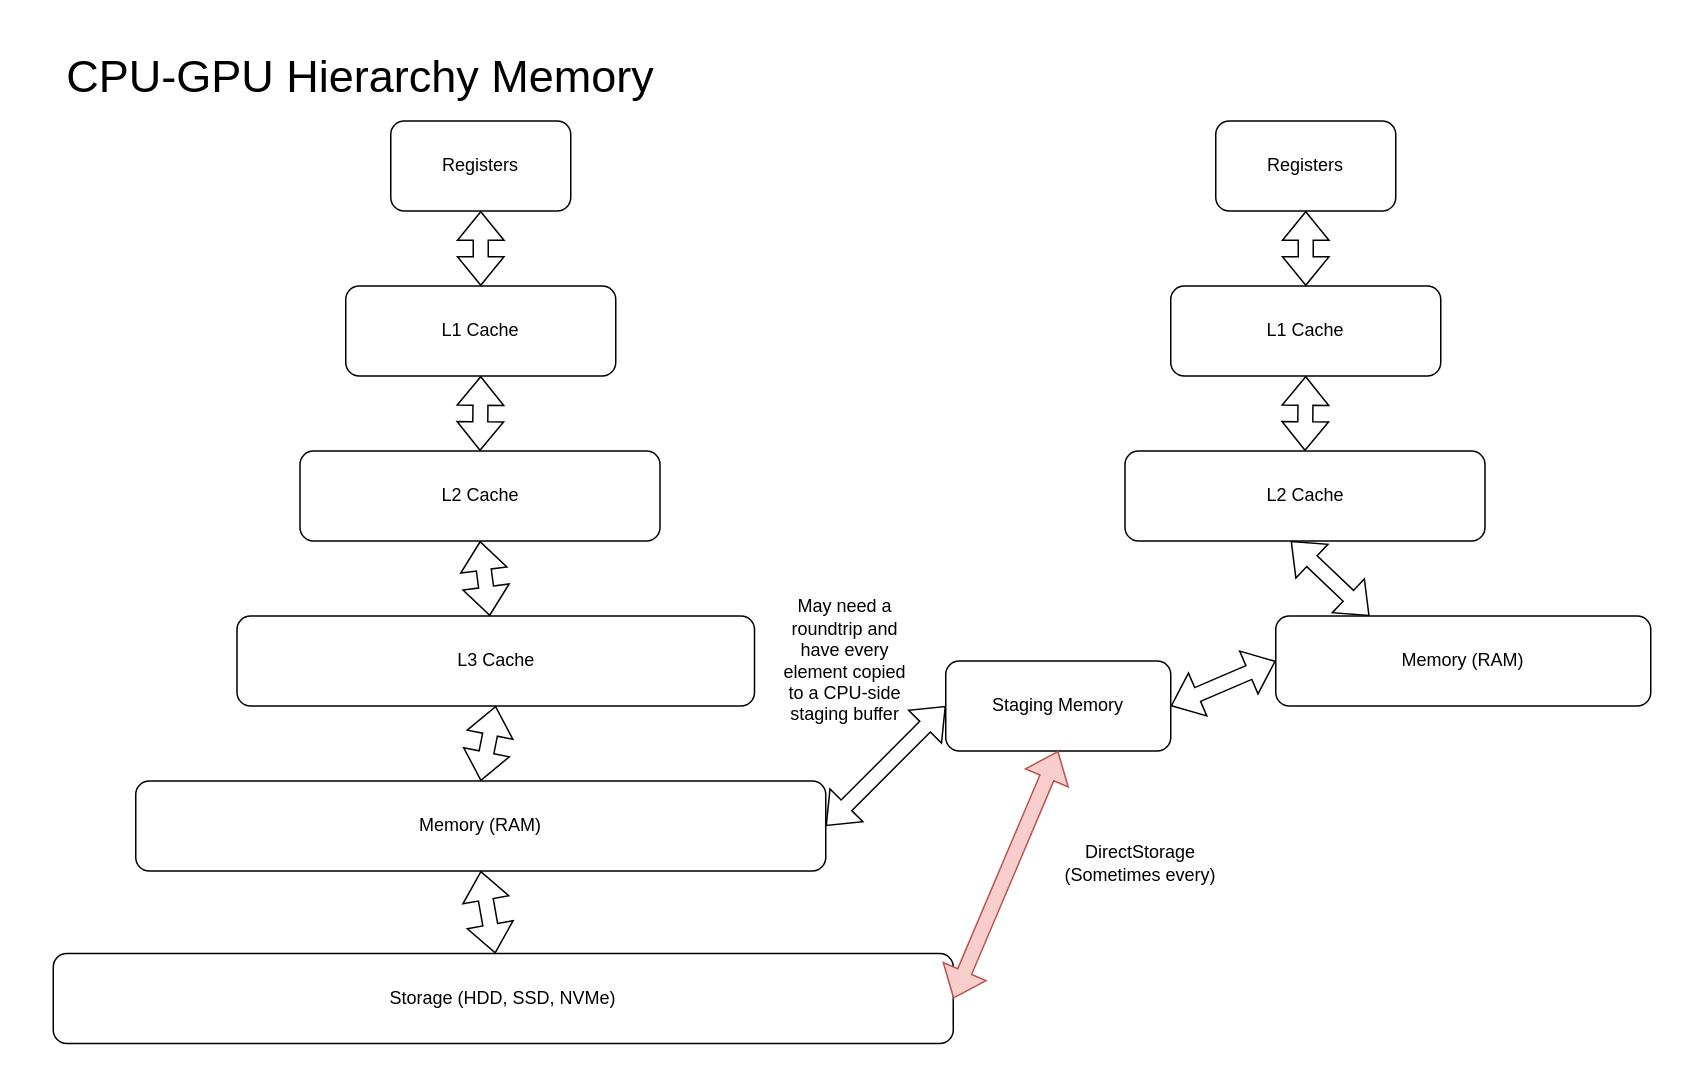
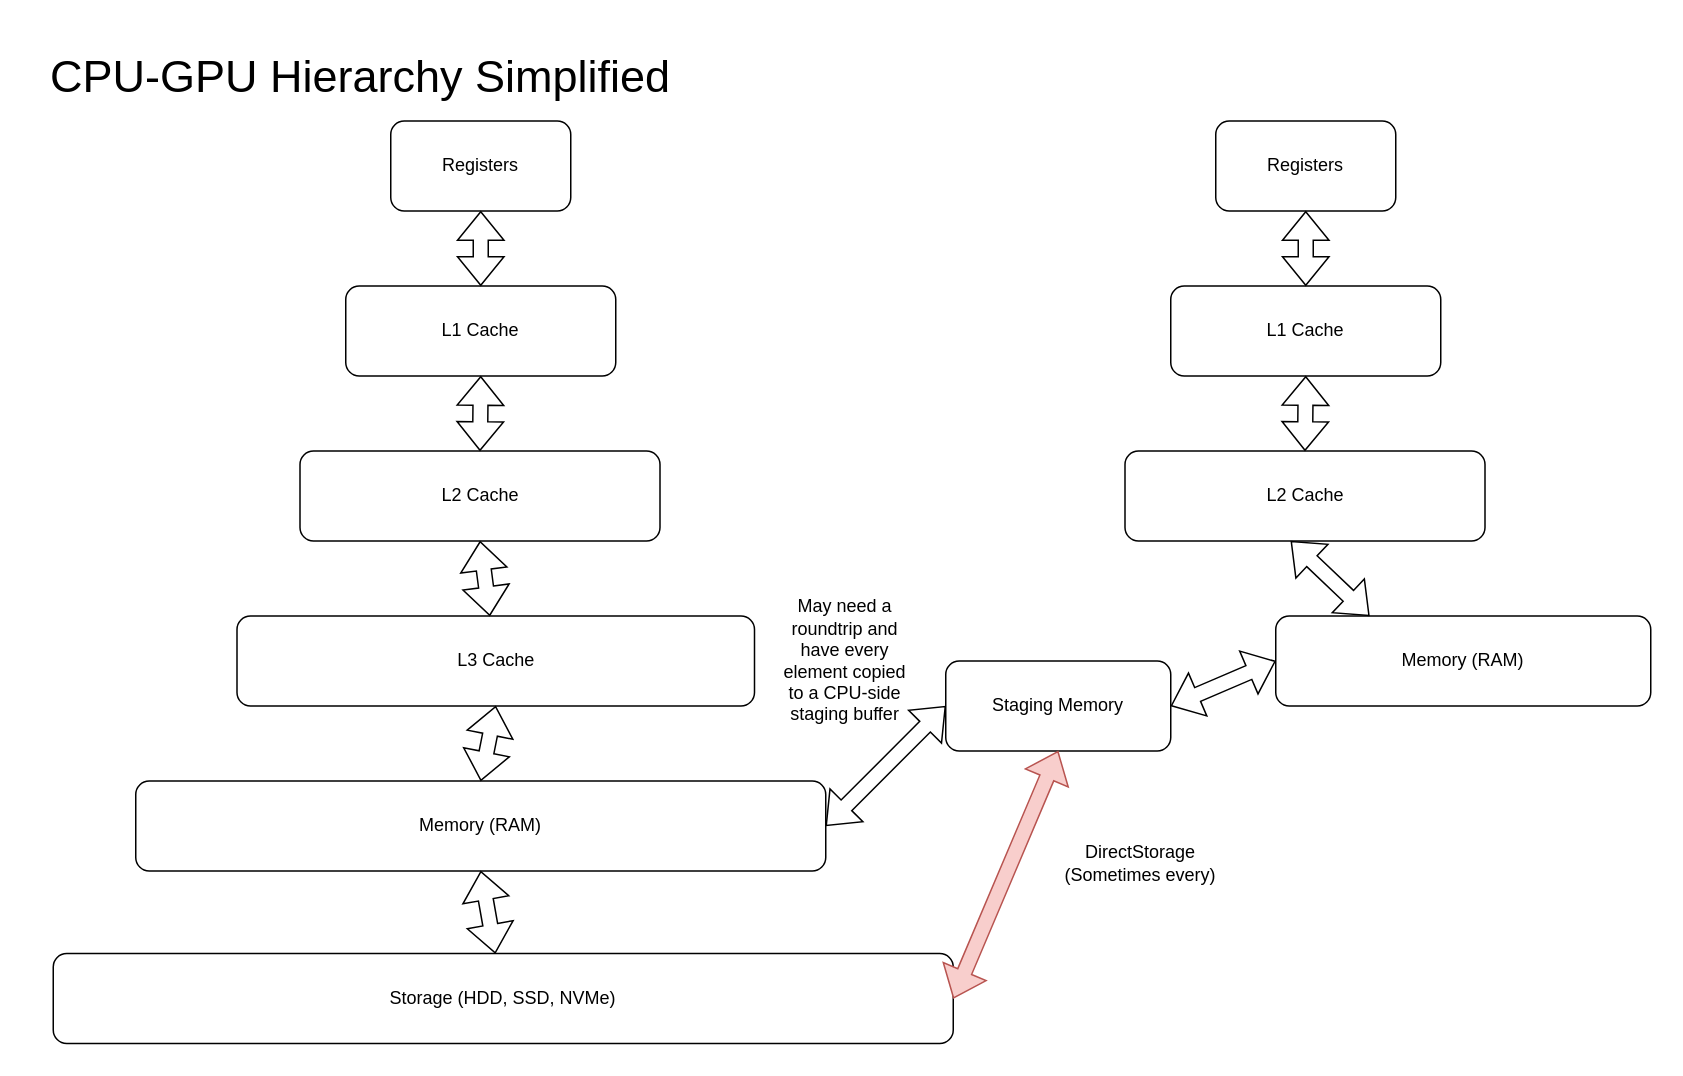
(361, 76) -> (361, 76)
